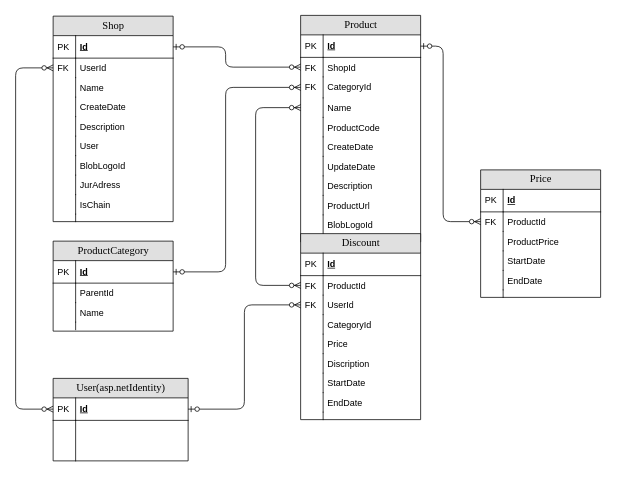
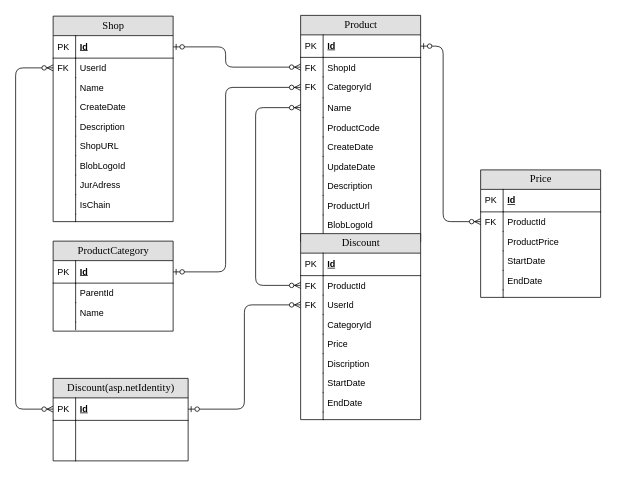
(90, 147) -> (98, 147)
(121, 388) -> (121, 388)
